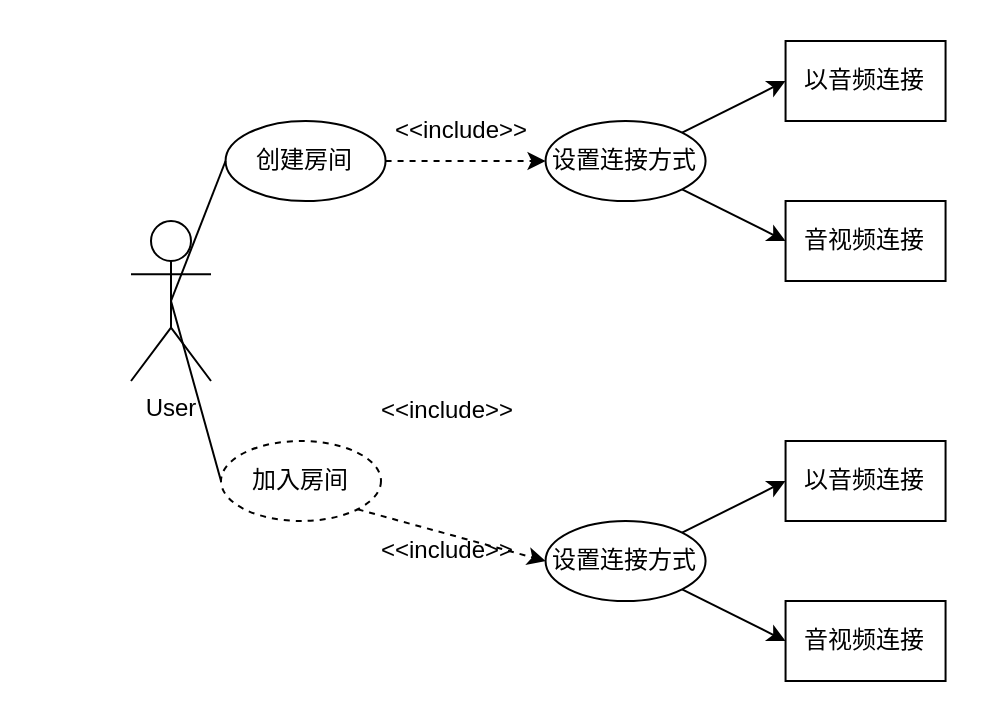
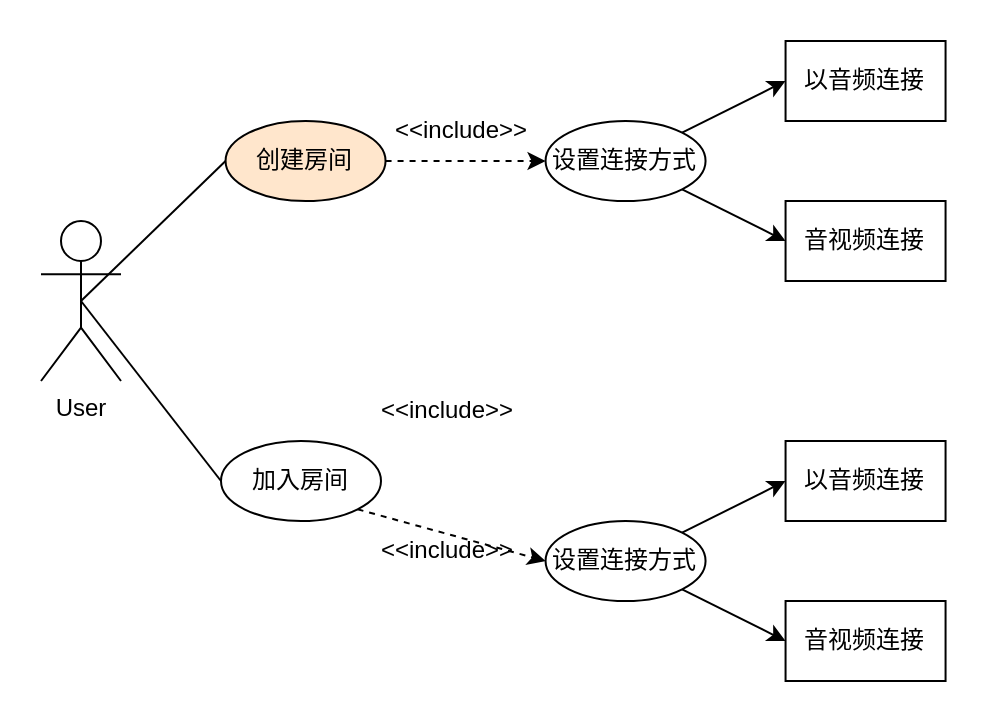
(306, 161) -> (306, 161)
(171, 301) -> (81, 301)
(301, 481) -> (301, 481)
